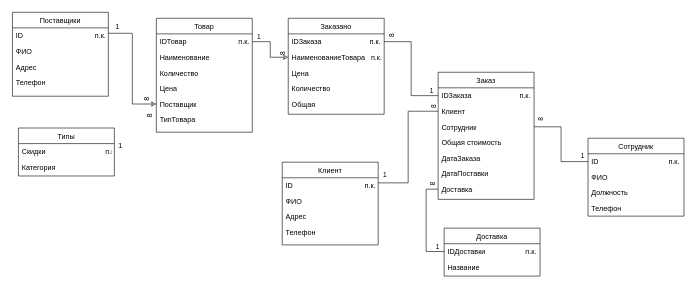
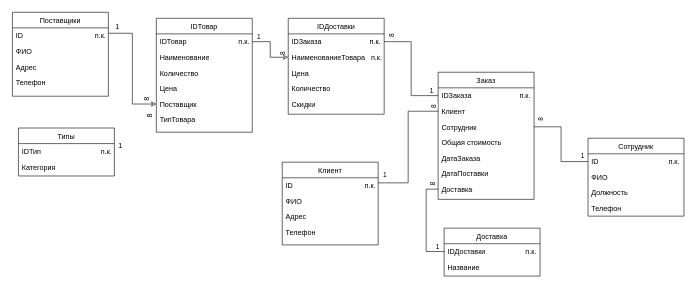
(204, 26) -> (204, 26)
(336, 26) -> (336, 26)
(302, 104) -> (304, 104)
(100, 152) -> (98, 152)
